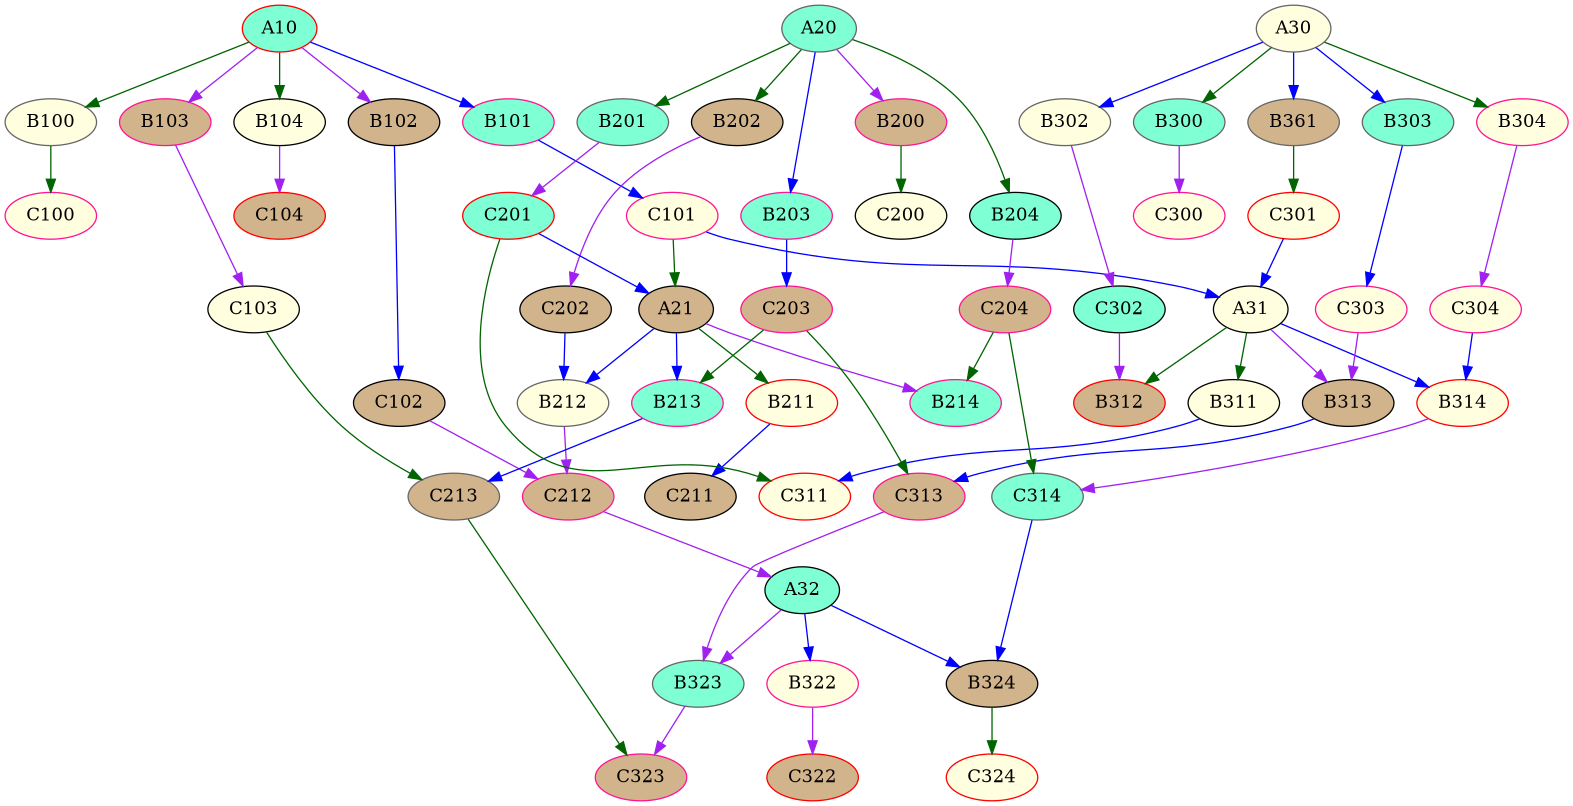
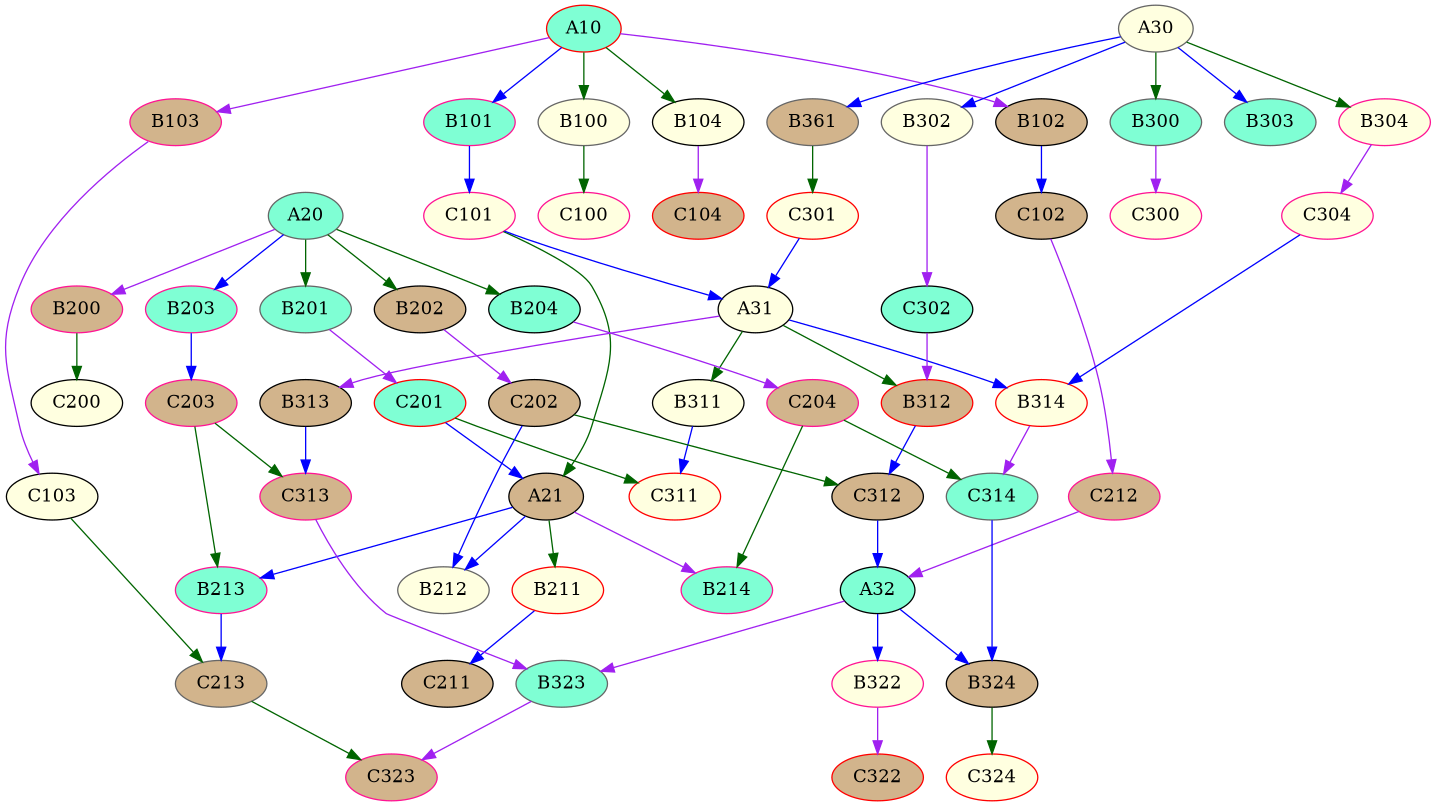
(1361, 309) -> none
(565, 441) -> none
none -> (878, 497)
